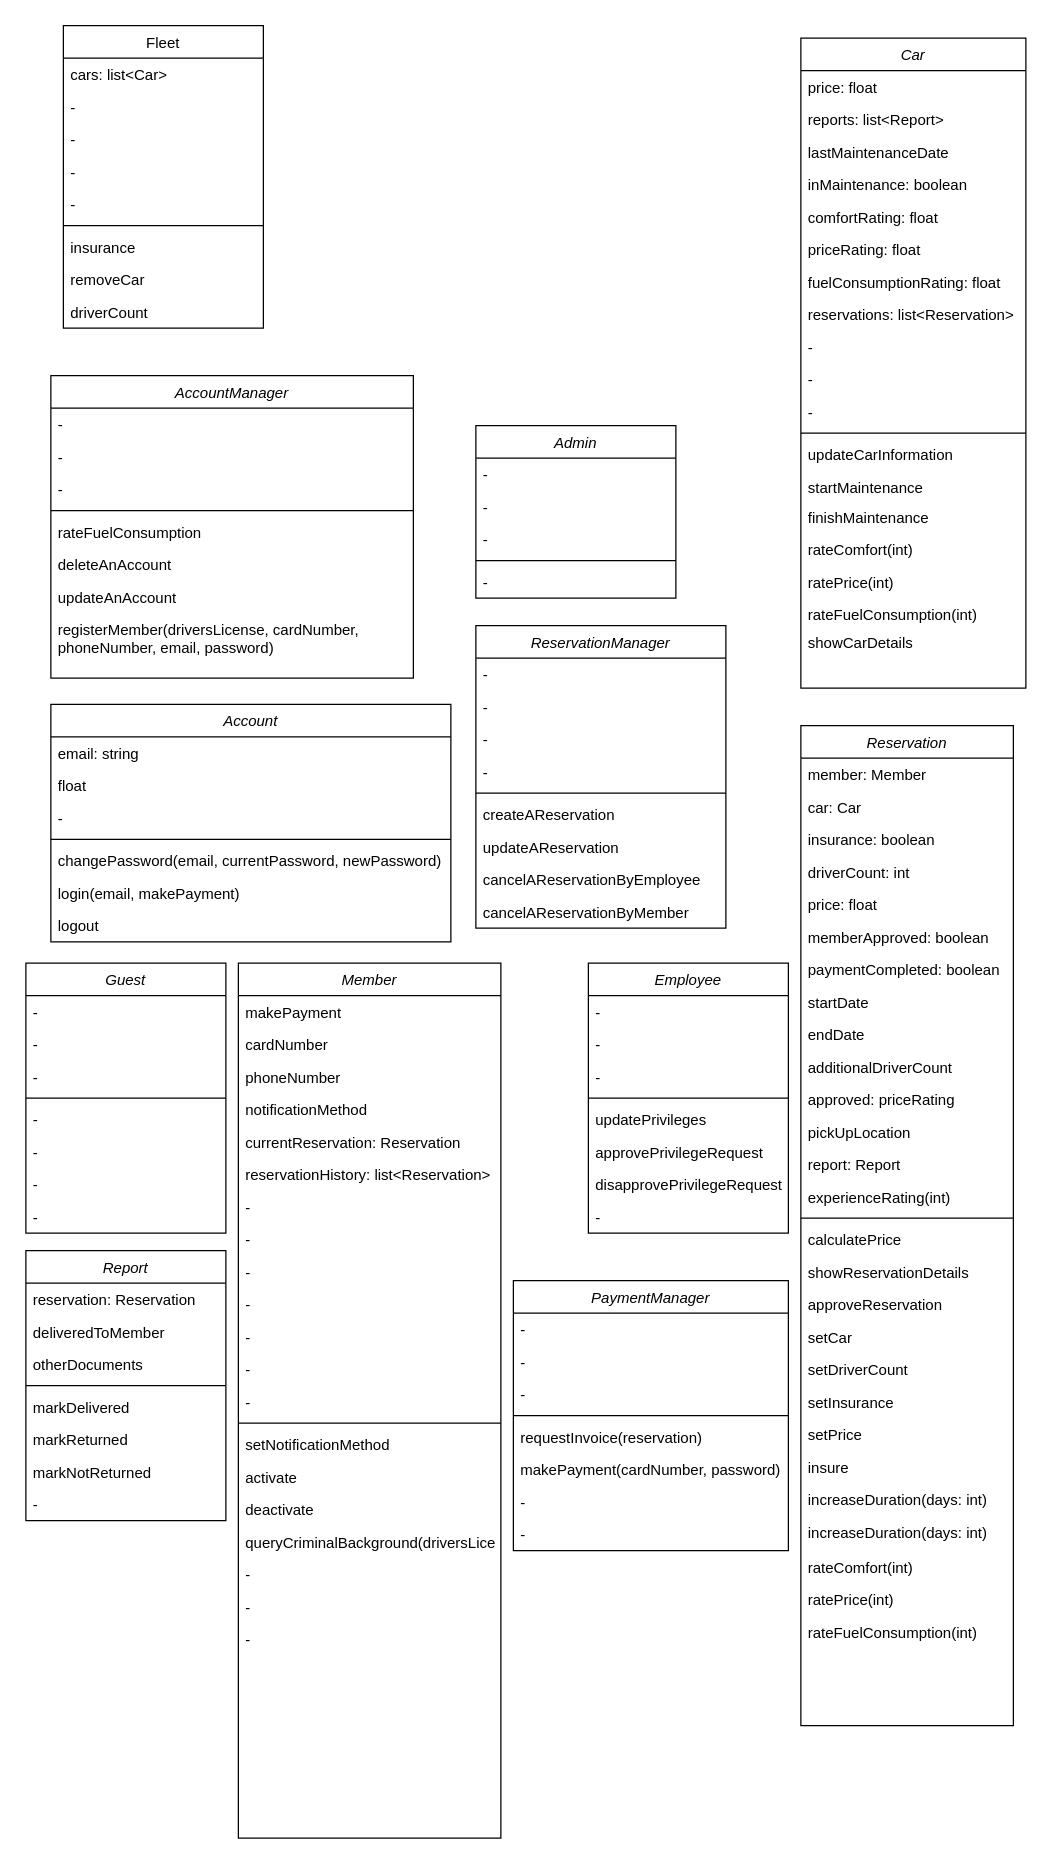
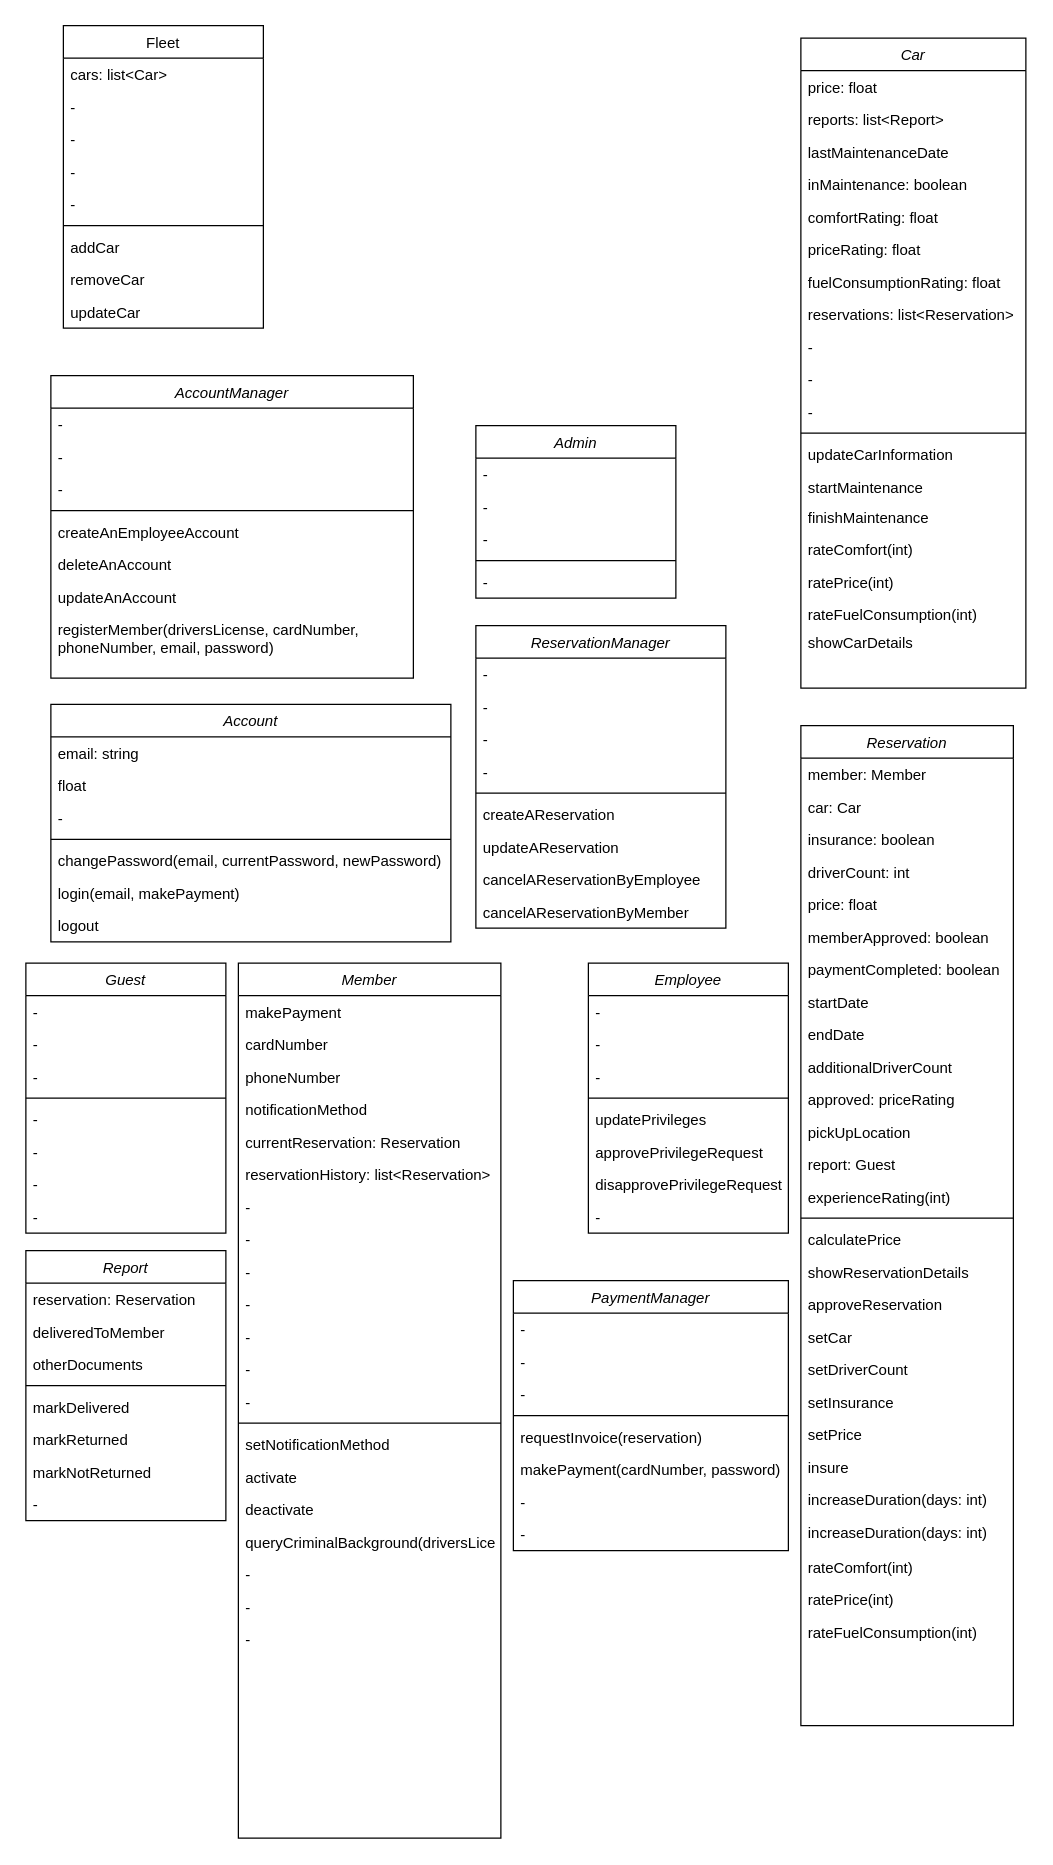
(106, 248) -> (95, 248)
(114, 313) -> (108, 313)
(133, 533) -> (152, 533)
(862, 1165) -> (858, 1165)
